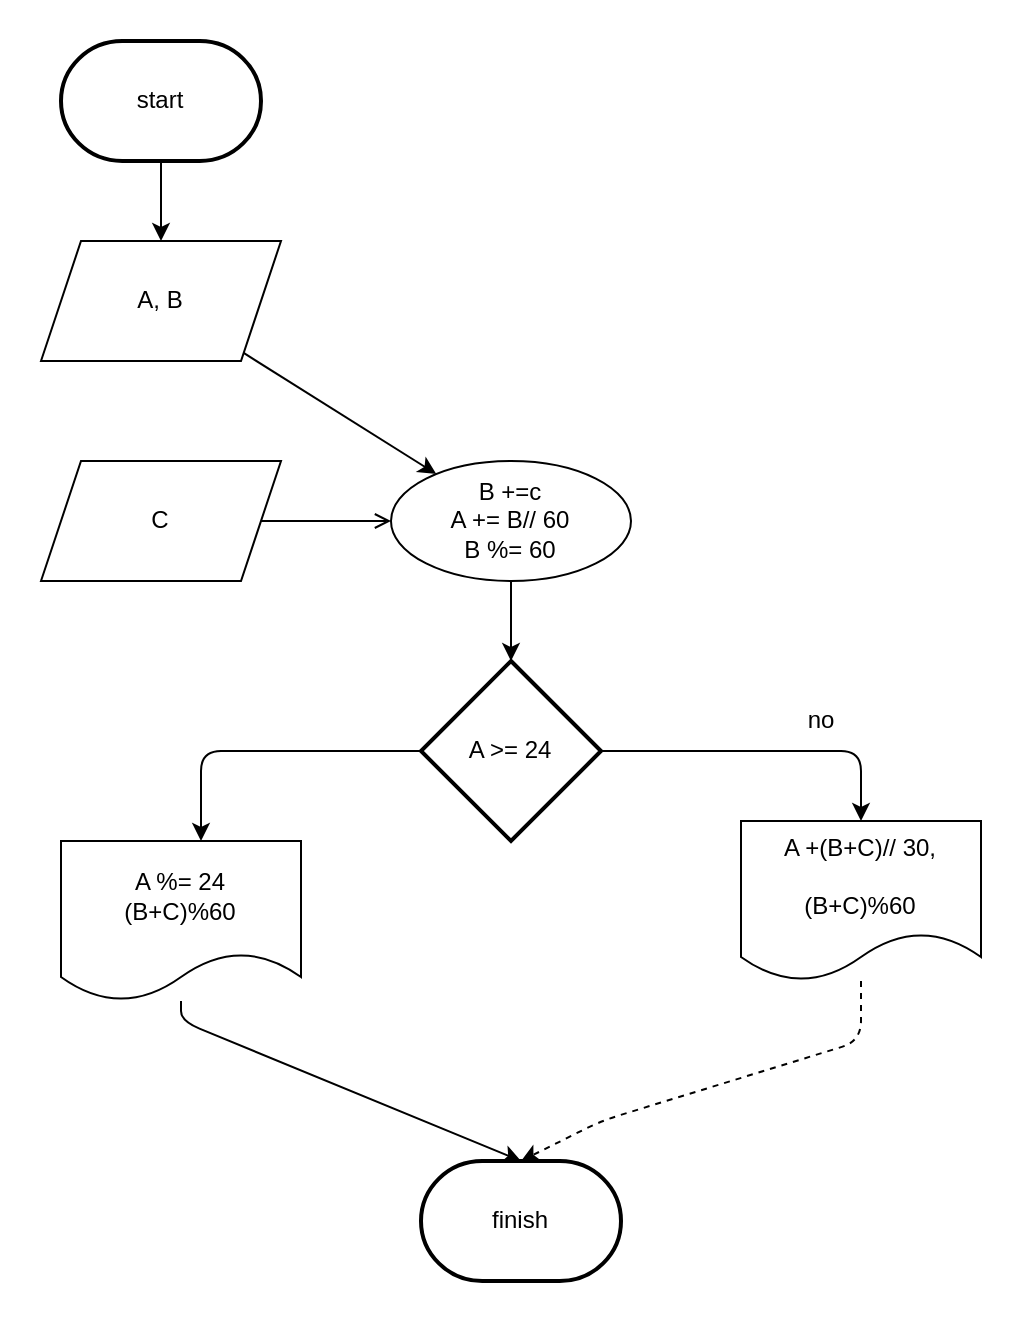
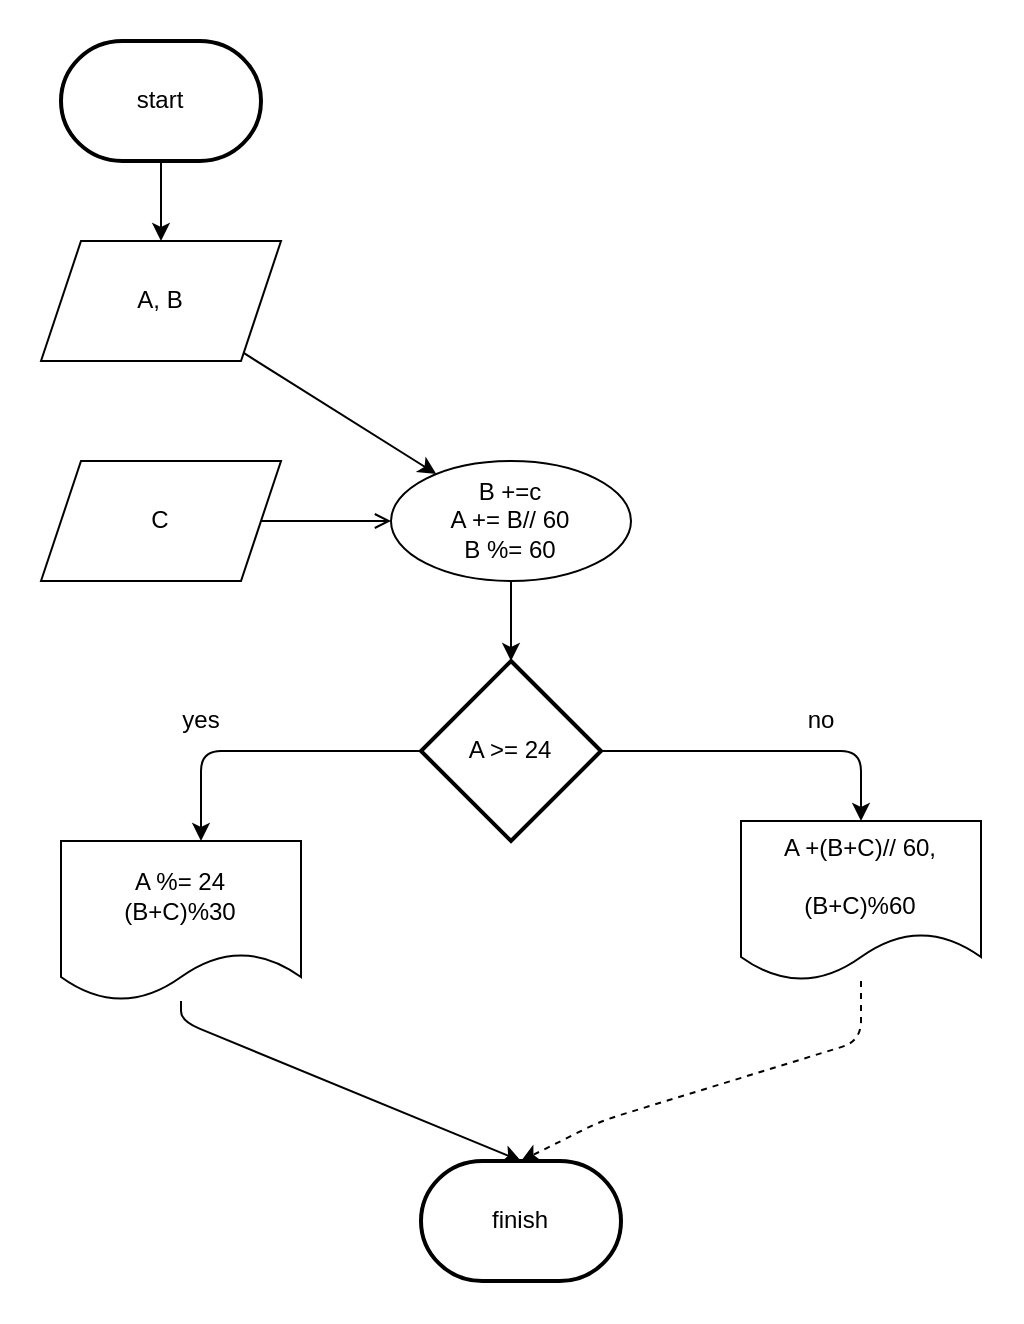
none -> (201, 721)
(861, 877) -> (861, 877)
(181, 897) -> (181, 897)
